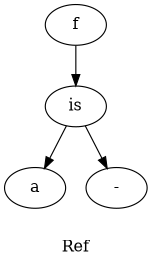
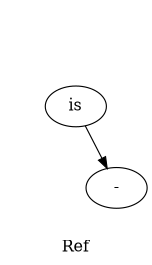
(76, 25) -> none
(35, 188) -> none
